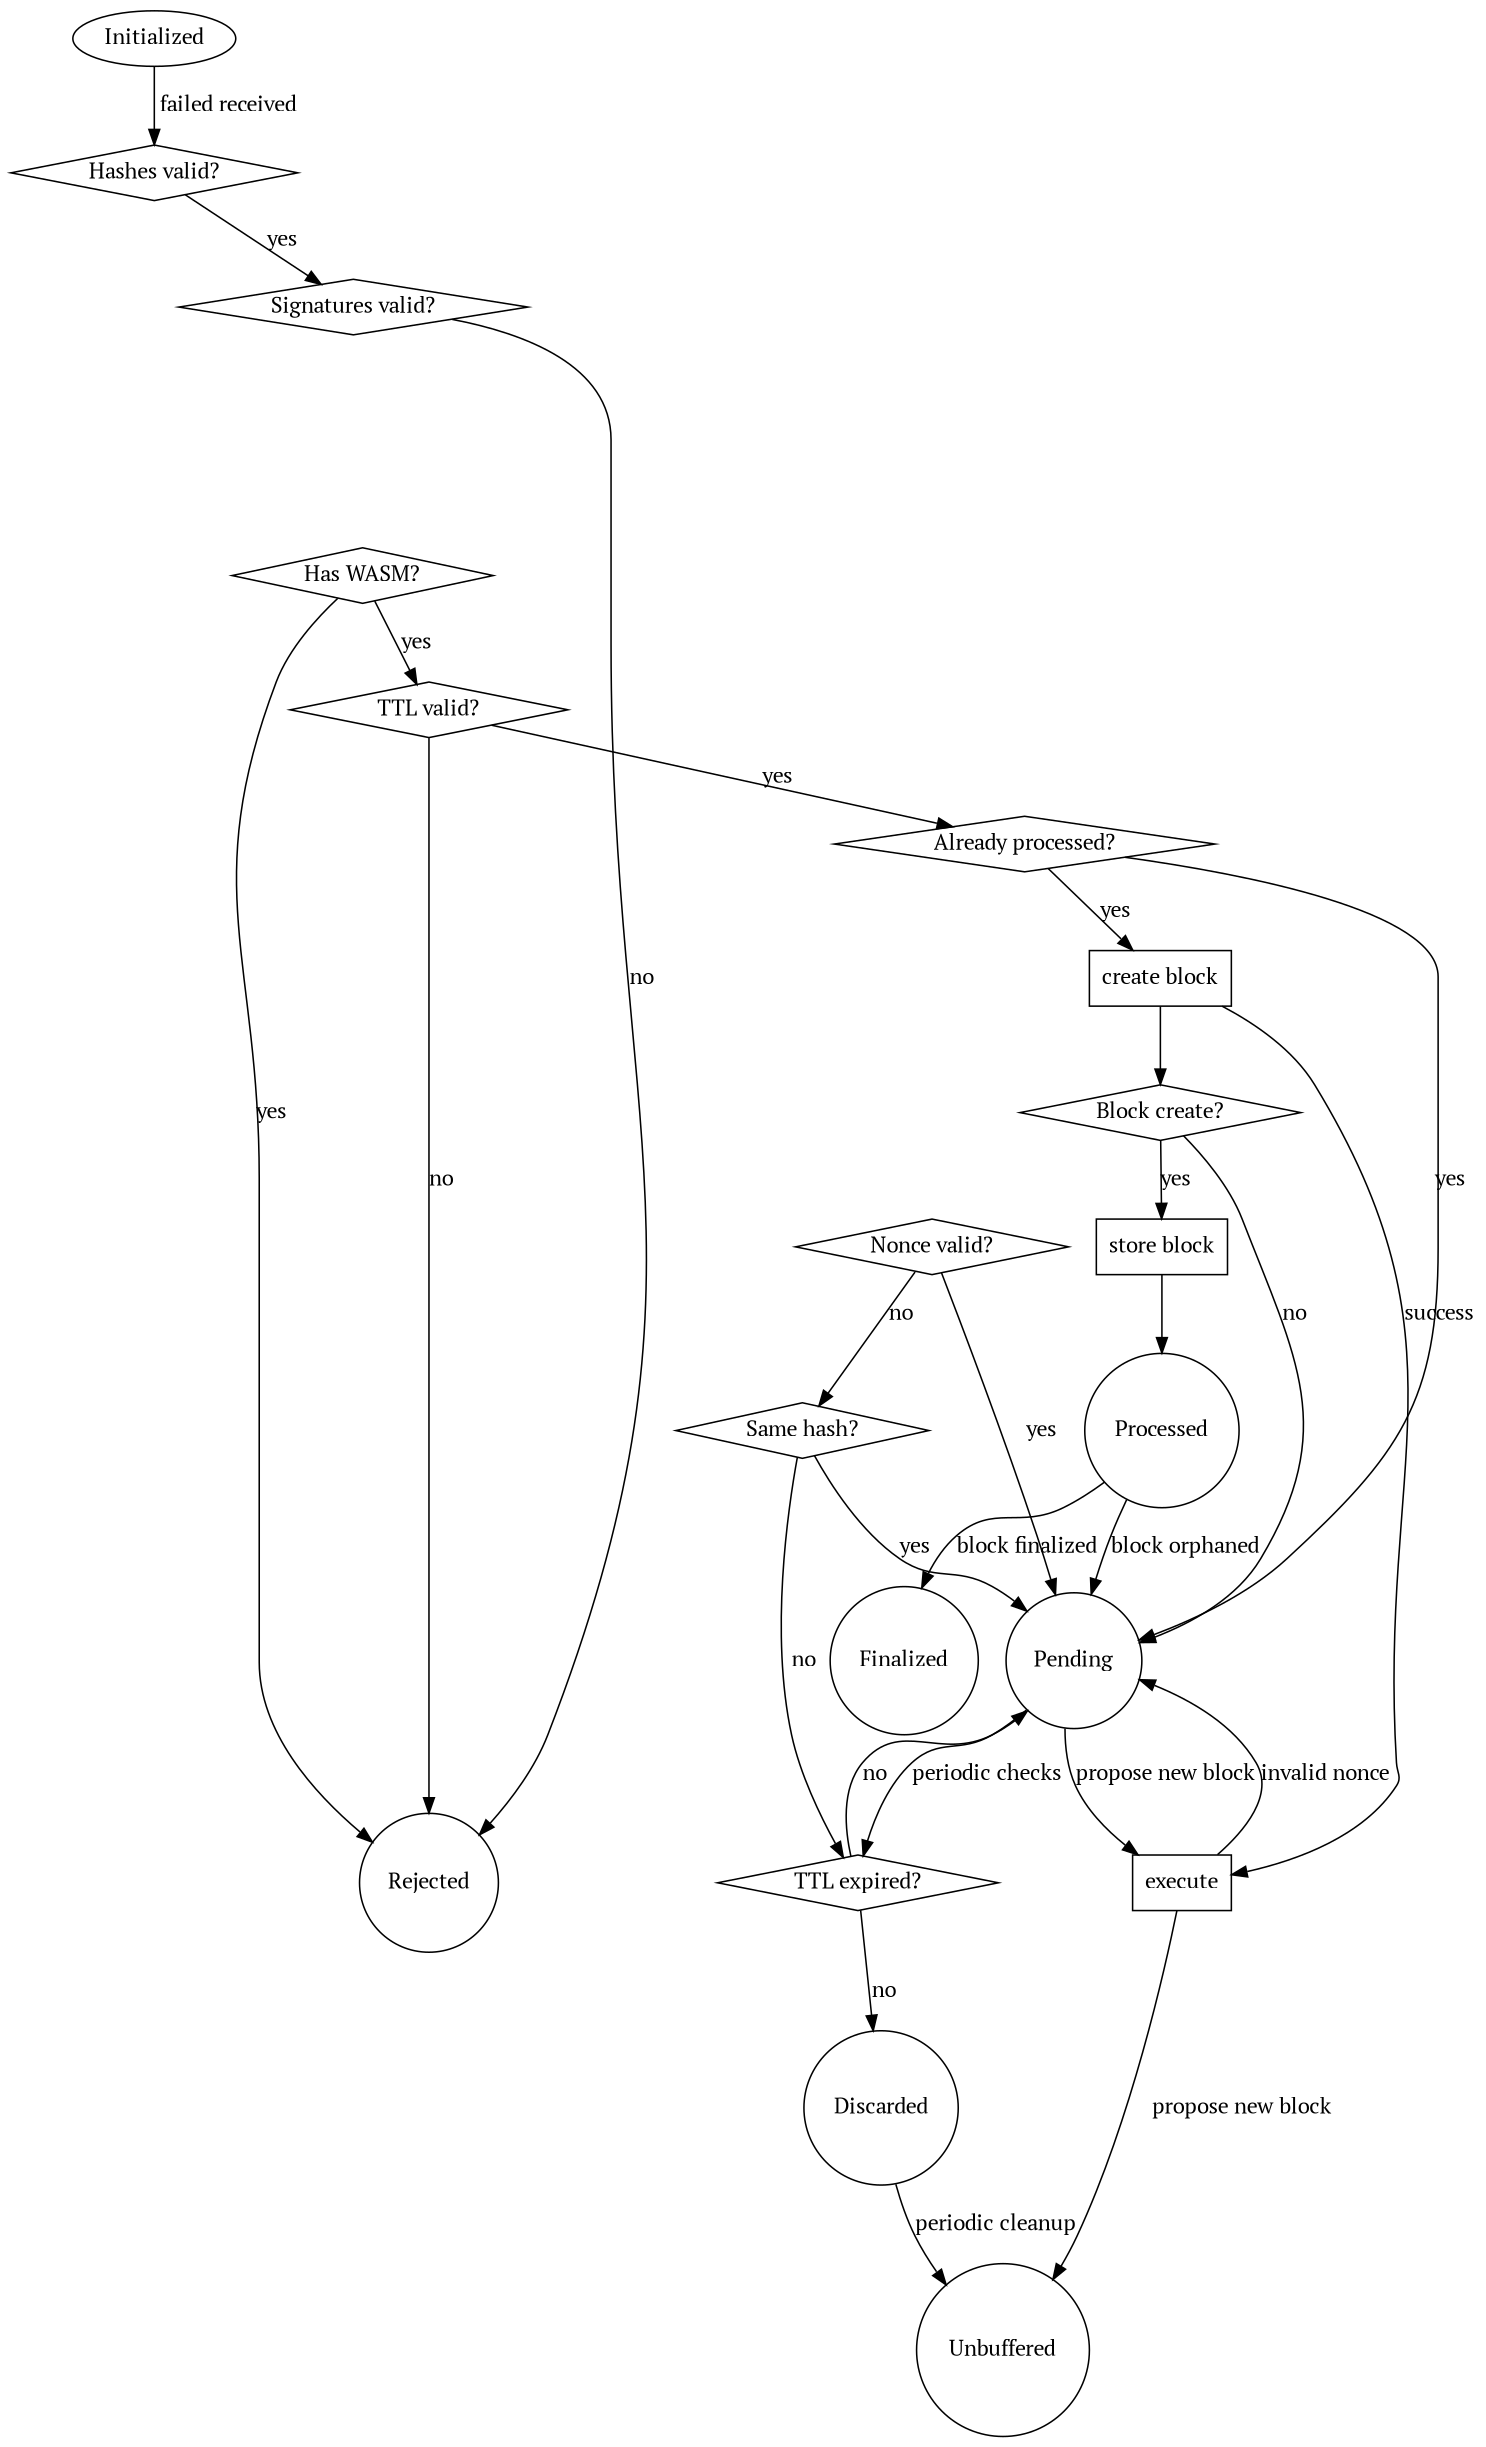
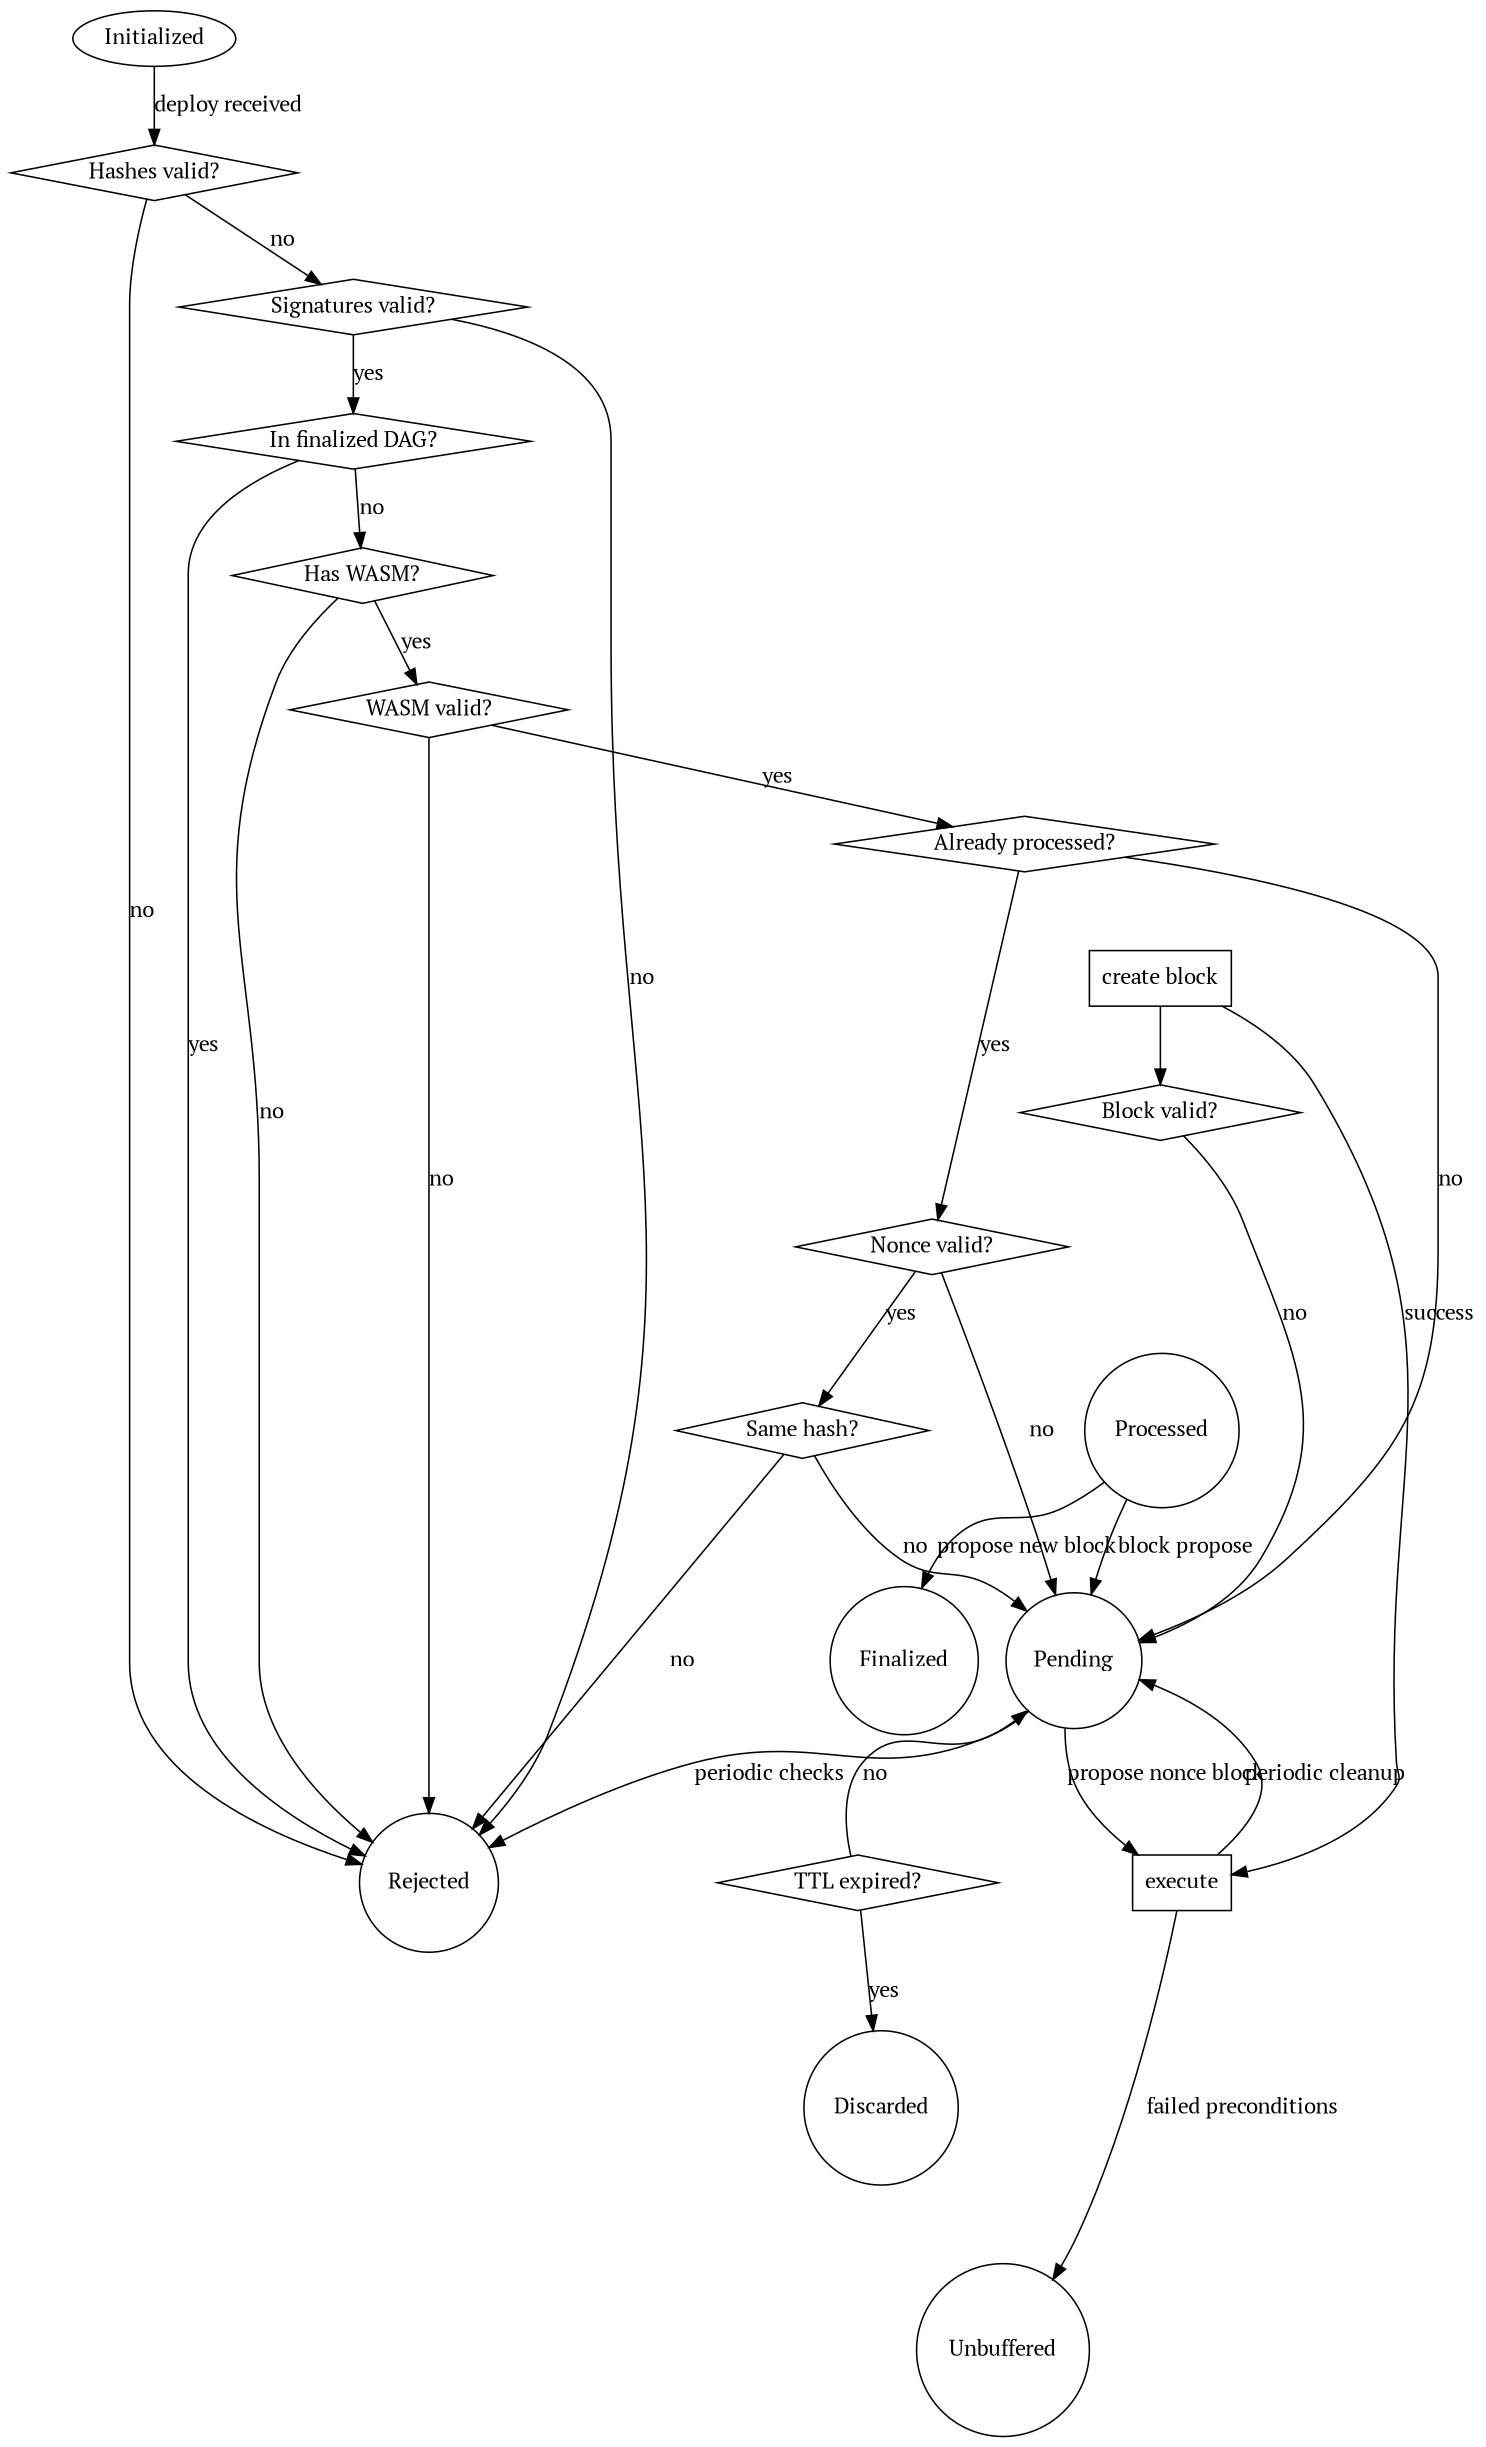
(228, 106) -> (228, 106)
(282, 240) -> (282, 240)
none -> (353, 441)
(429, 710) -> (429, 710)
(1085, 904) -> (980, 1038)
none -> (130, 1086)
(272, 1113) -> (272, 1113)
(1160, 1113) -> (1160, 1113)
(1450, 1180) -> (1450, 1180)
(1162, 1247) -> none
(901, 1314) -> (901, 1314)
(1042, 1431) -> (1042, 1431)
(915, 1547) -> (915, 1547)
(1027, 1547) -> (1027, 1547)
(1186, 1547) -> (1186, 1547)
(782, 1655) -> (633, 1636)
(927, 1752) -> (763, 1752)
(1166, 1774) -> (1166, 1774)
(1325, 1774) -> (1325, 1774)
(884, 1991) -> (884, 1991)
(1242, 2108) -> (1242, 2108)
(912, 2230) -> none
